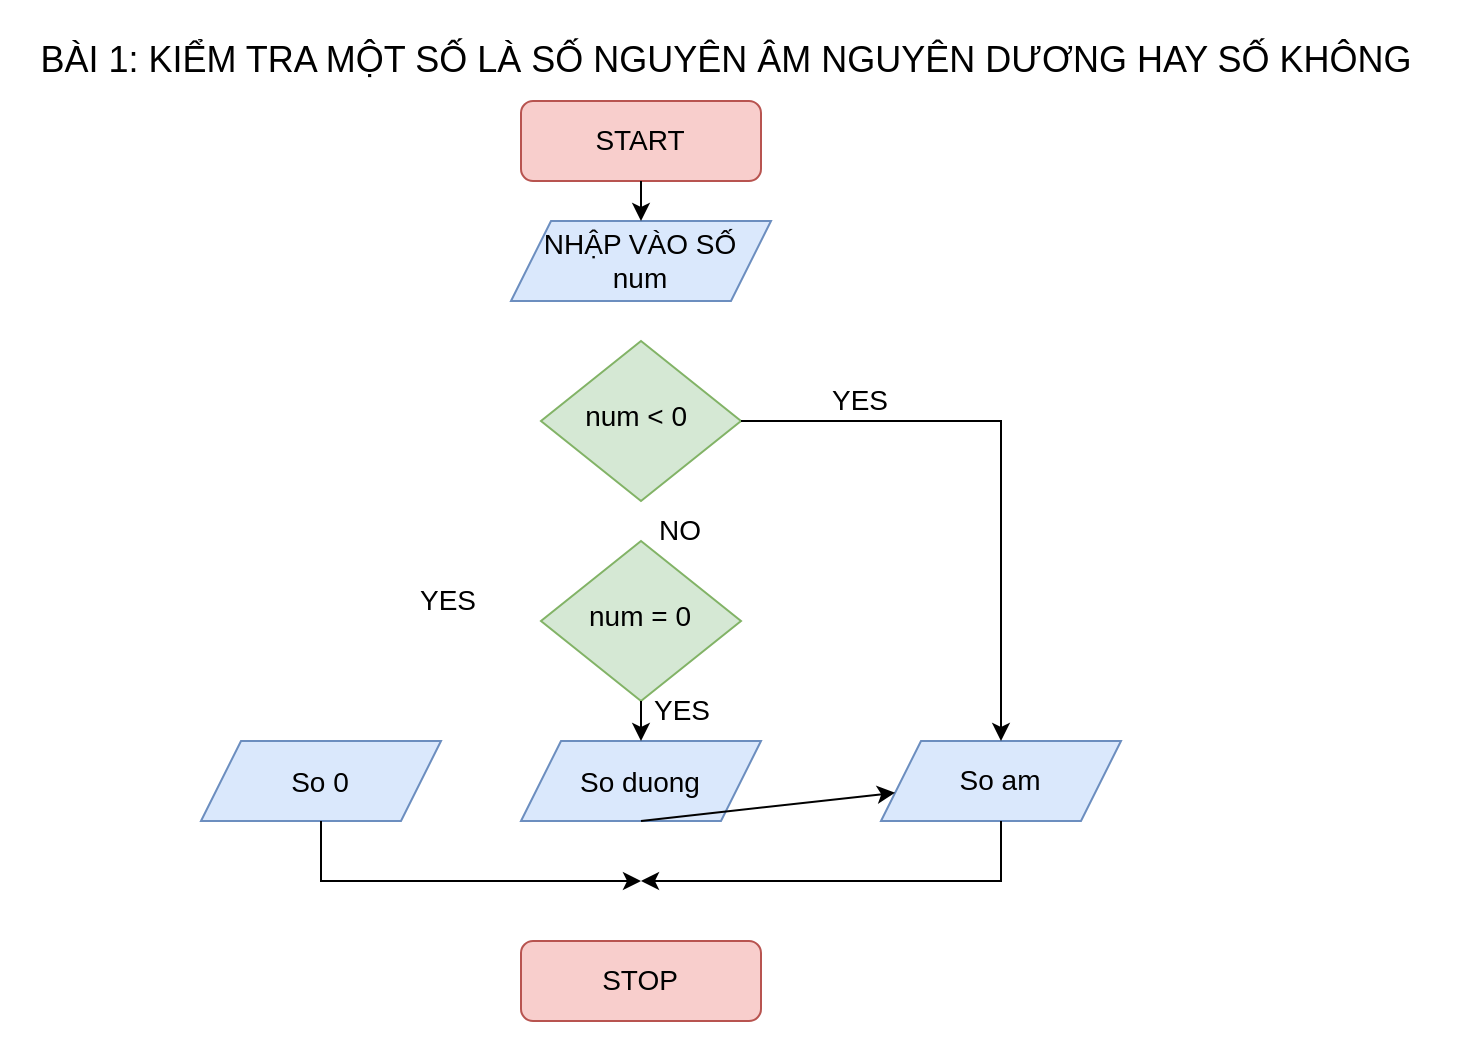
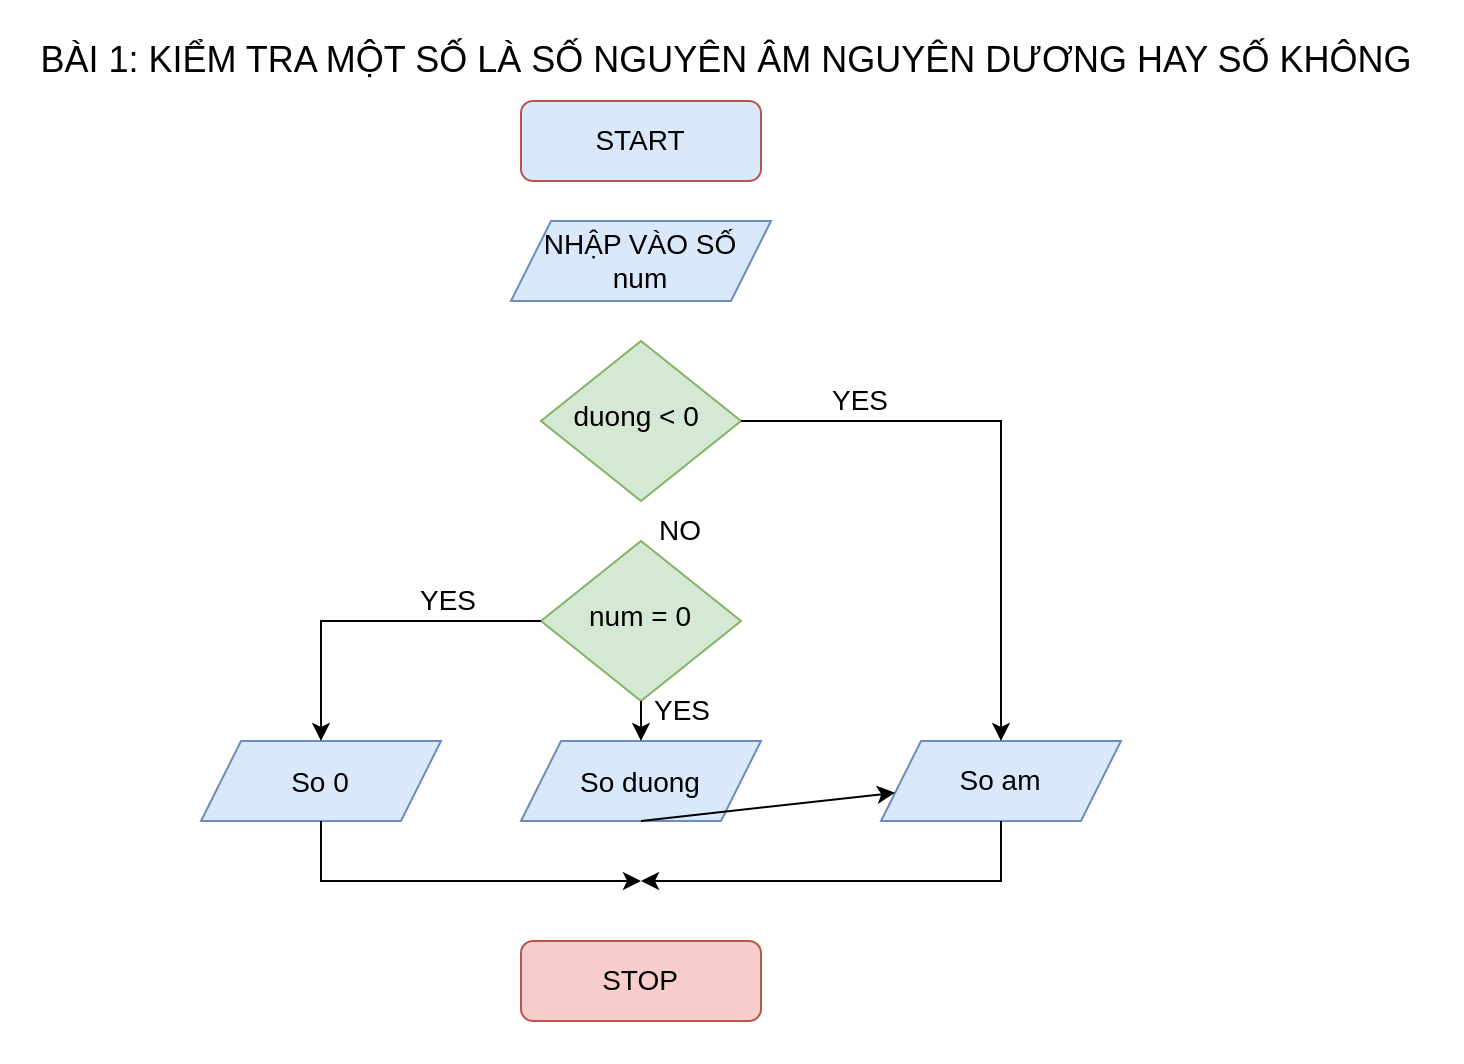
(641, 141) -> (641, 141)
(641, 194) -> none
(641, 417) -> (641, 417)
none -> (378, 621)
